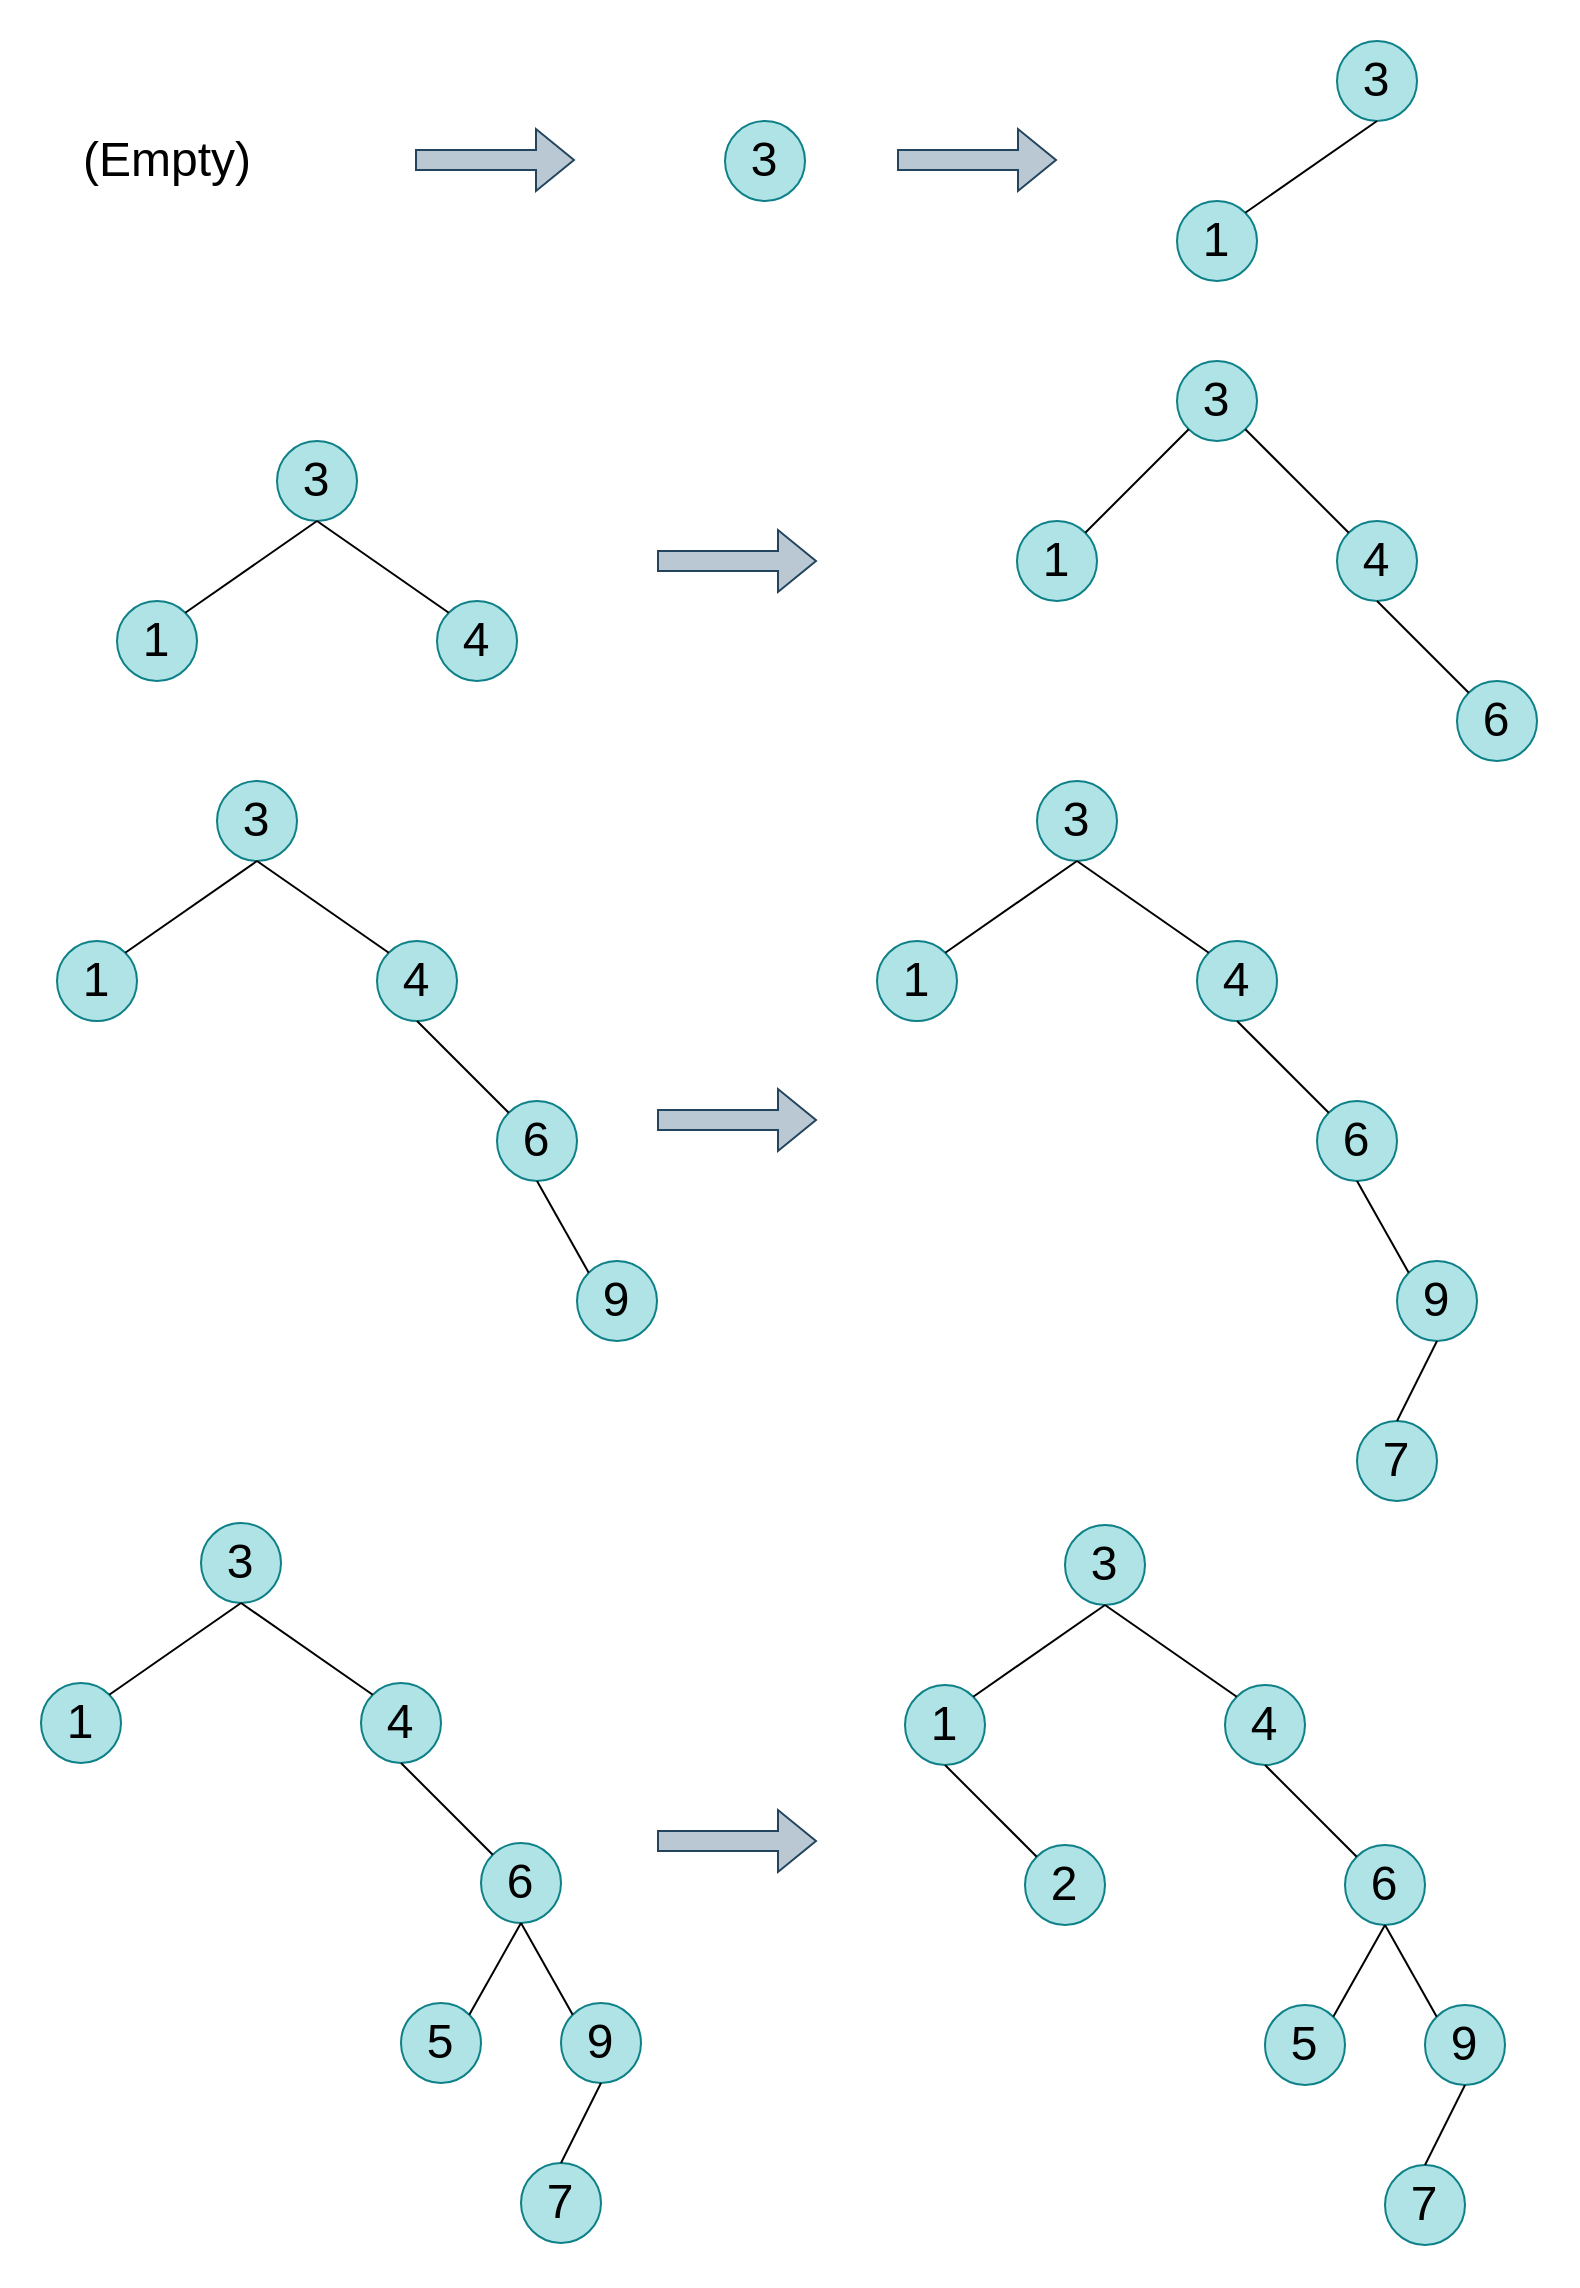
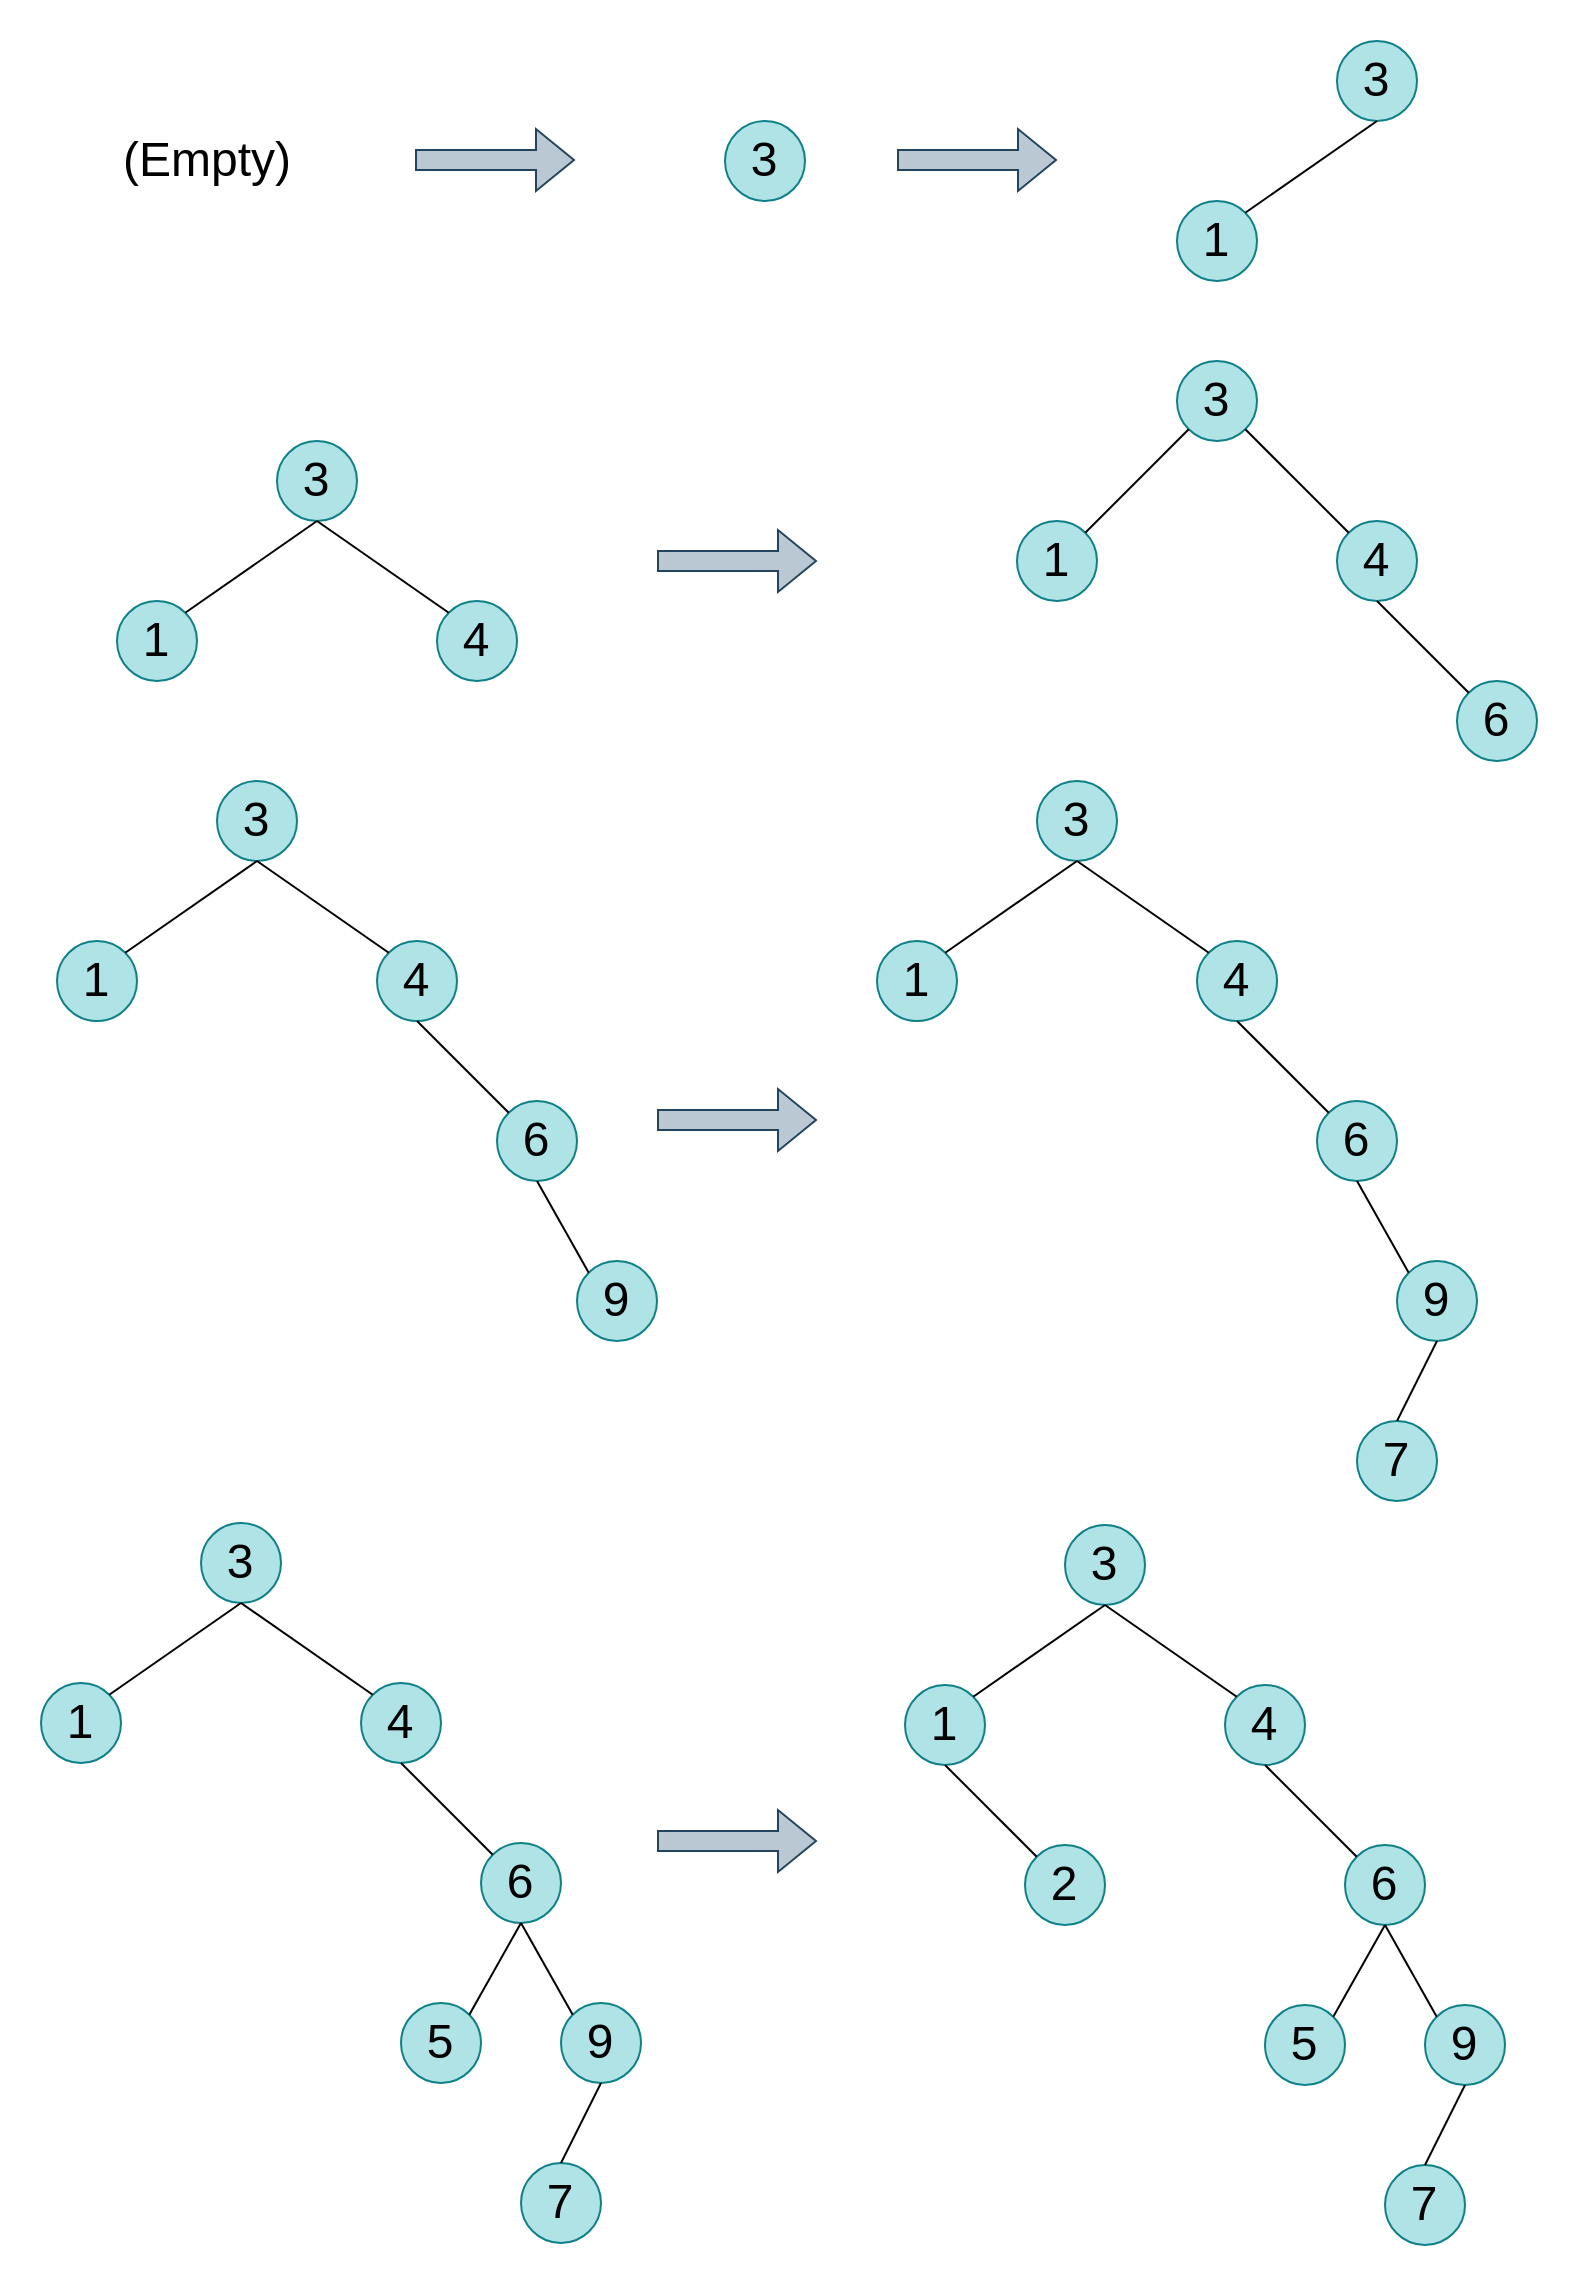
(167, 161) -> (207, 161)
